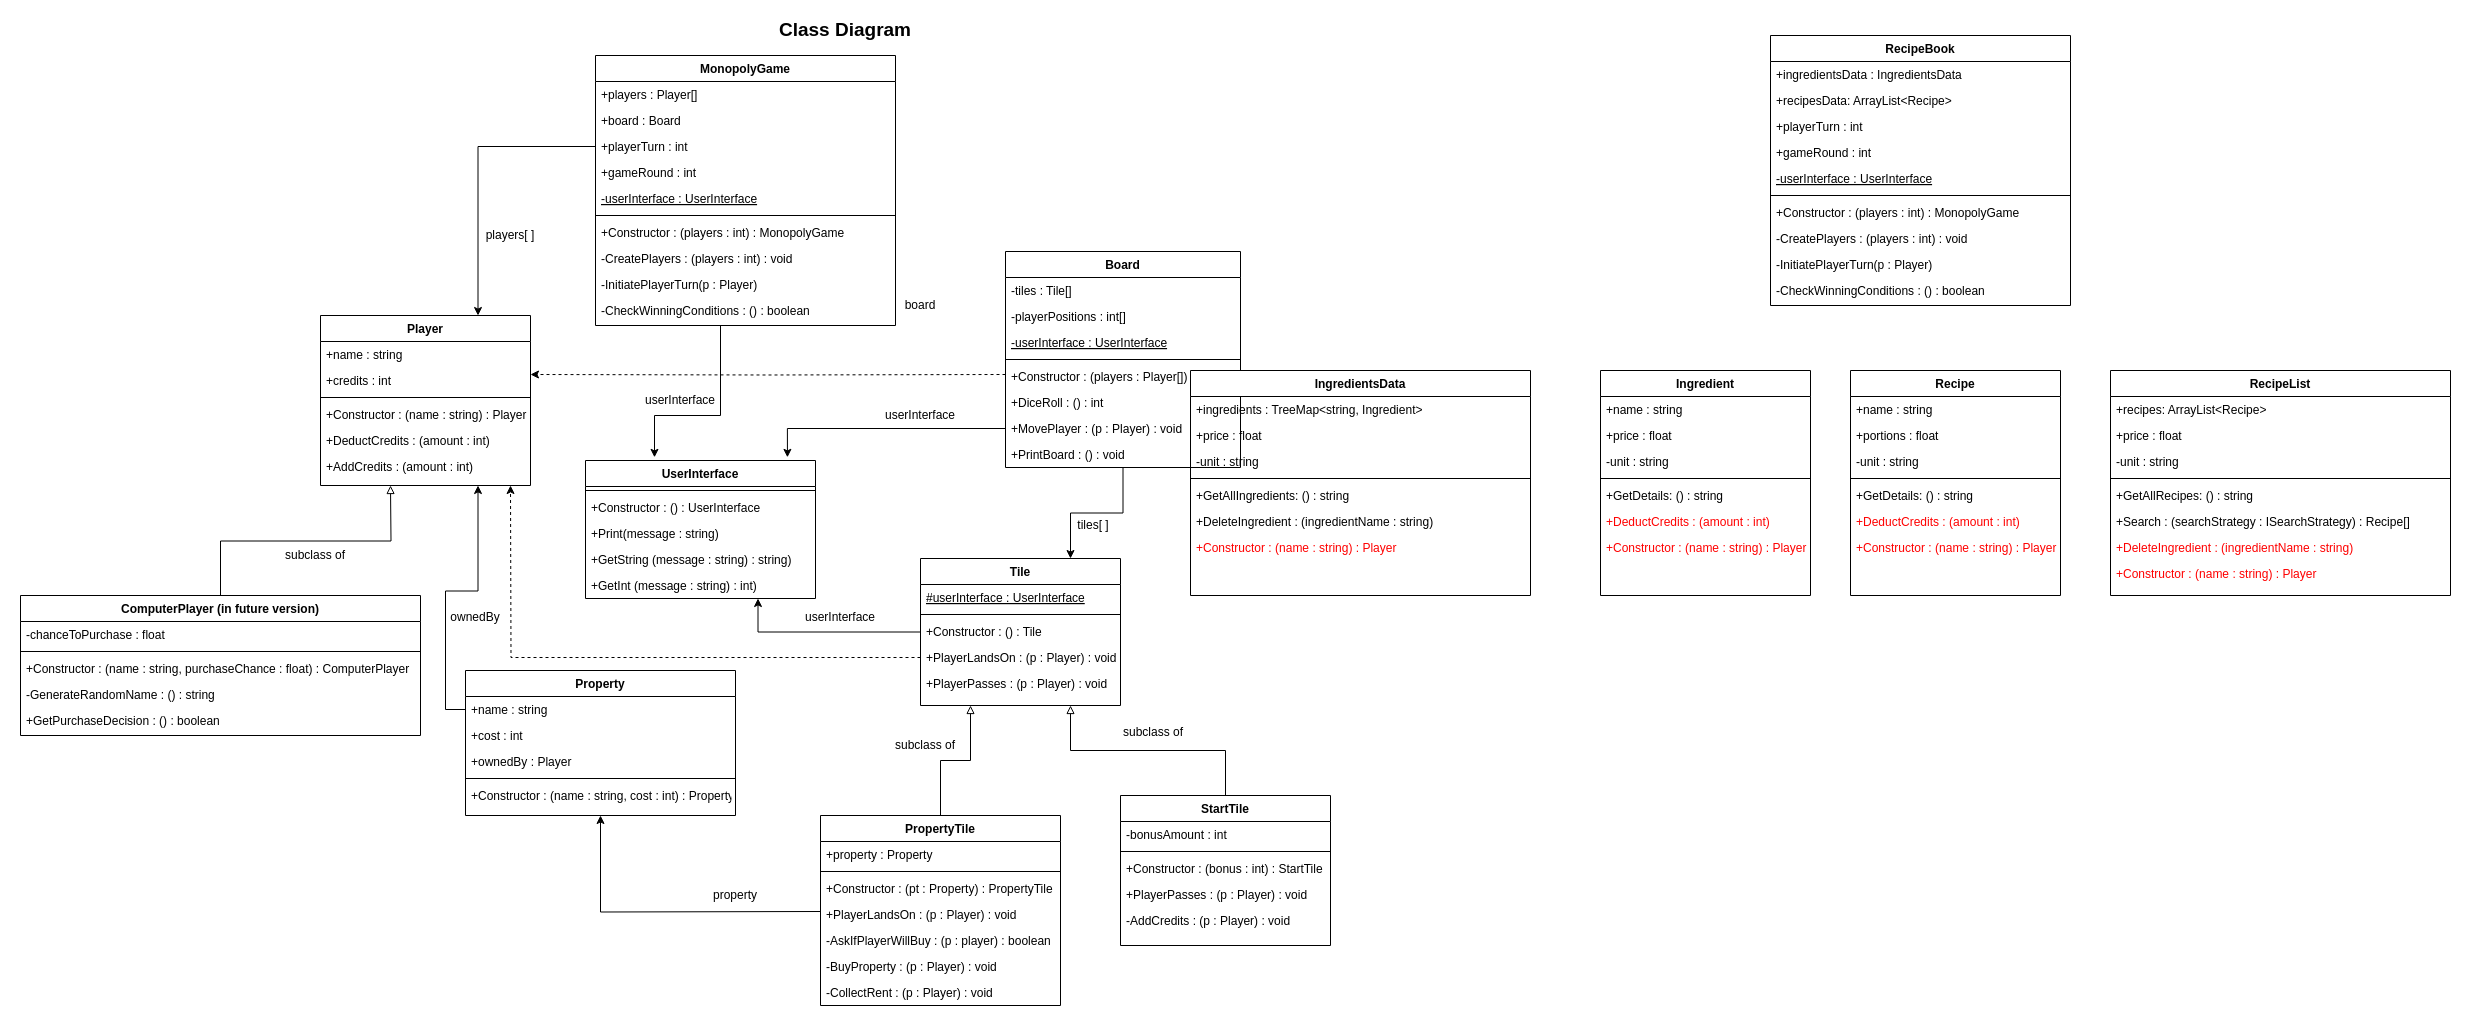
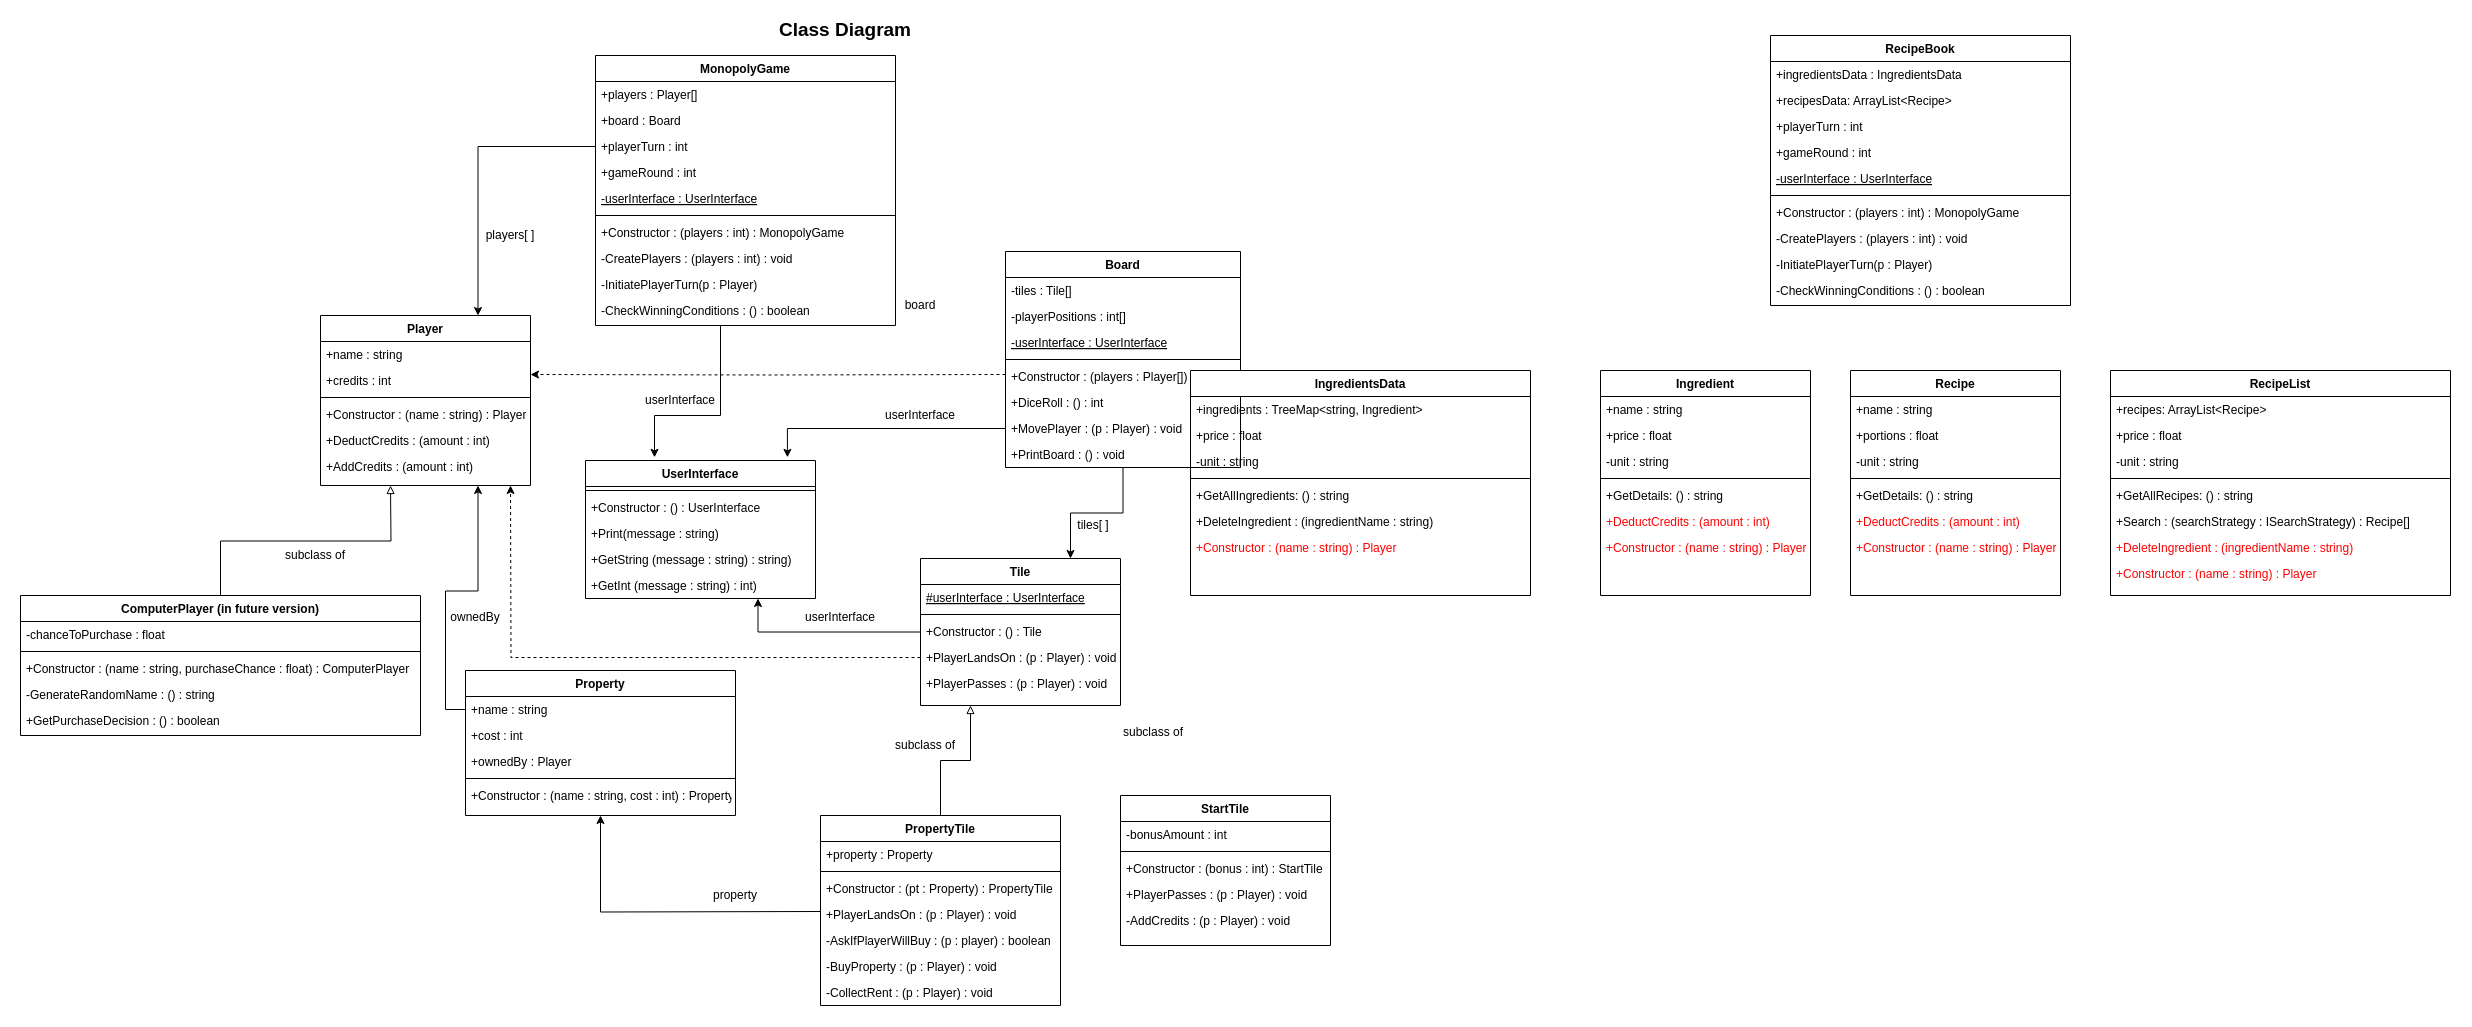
(1153, 751) -> none
